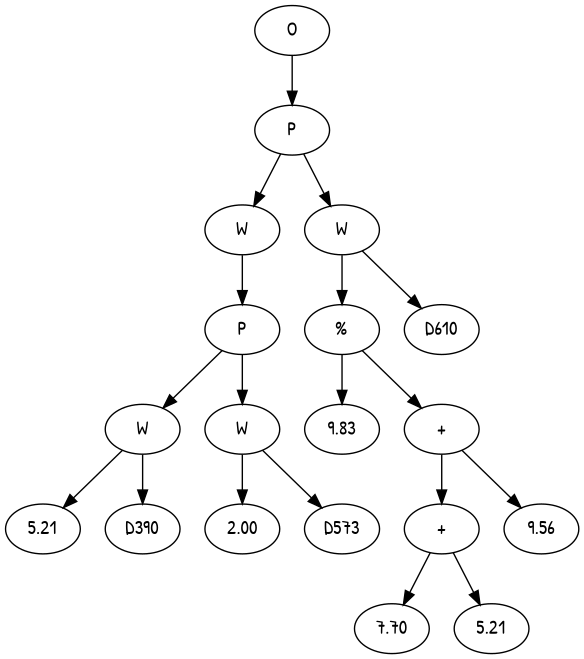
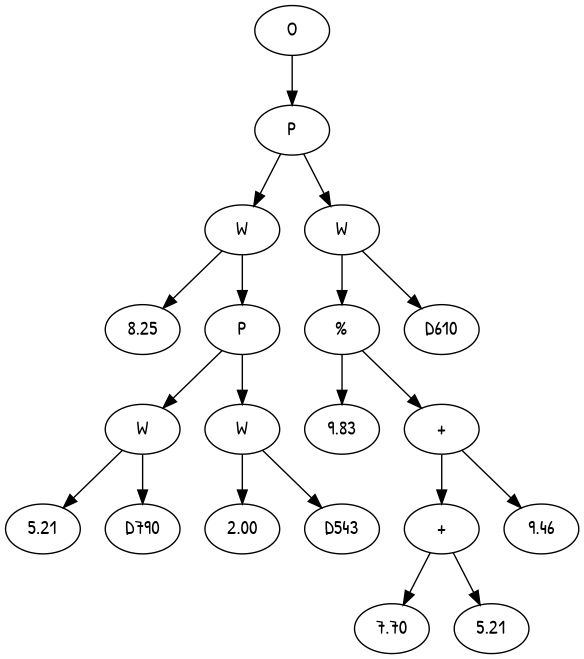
none -> (143, 330)
(143, 529) -> (143, 529)
(342, 529) -> (342, 529)
(541, 529) -> (541, 529)
